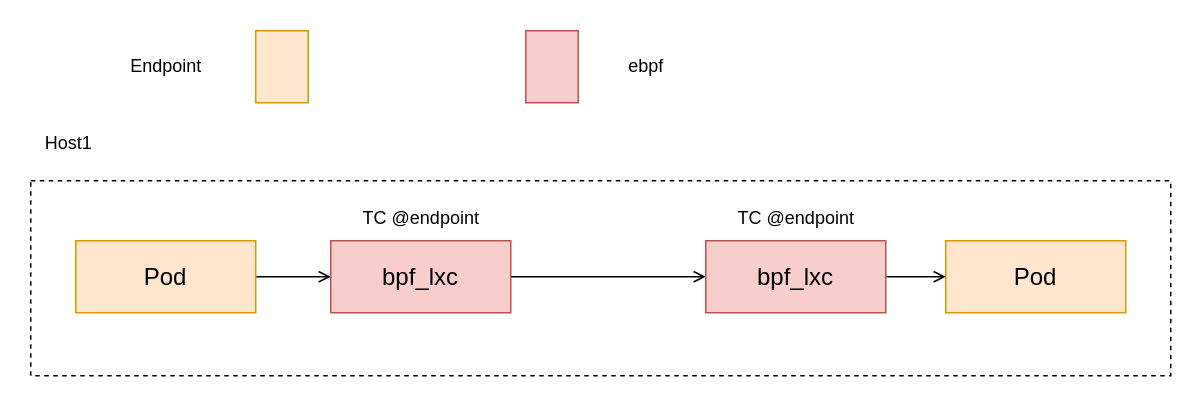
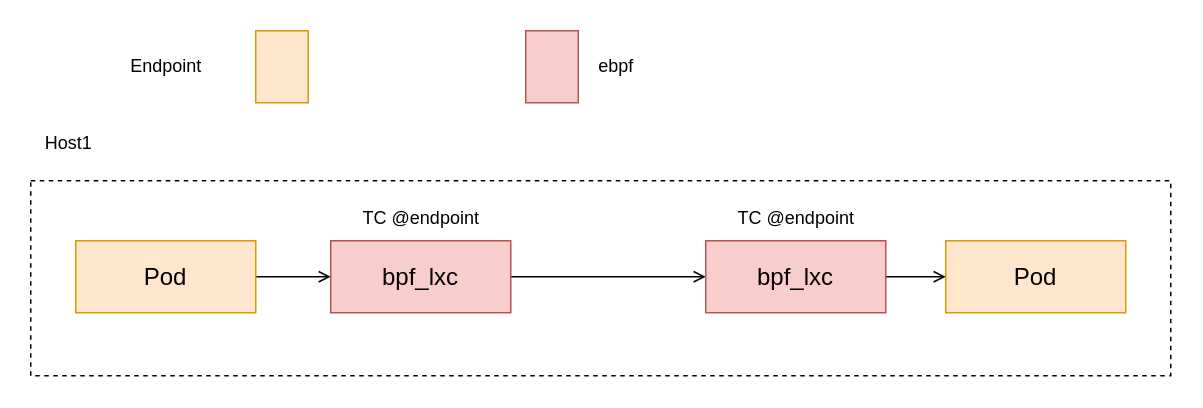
(646, 67) -> (616, 67)
